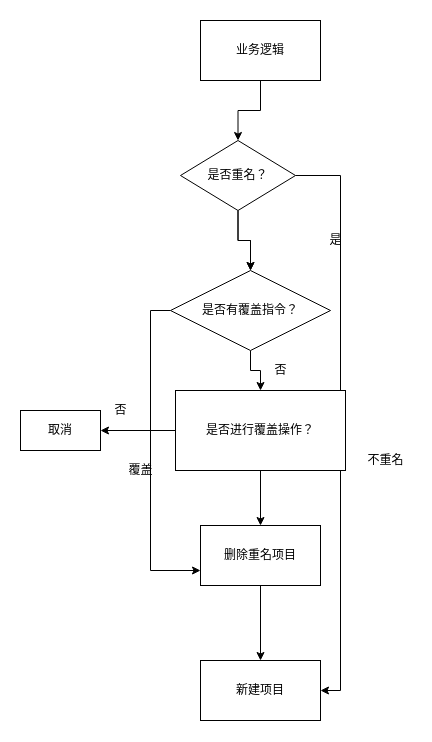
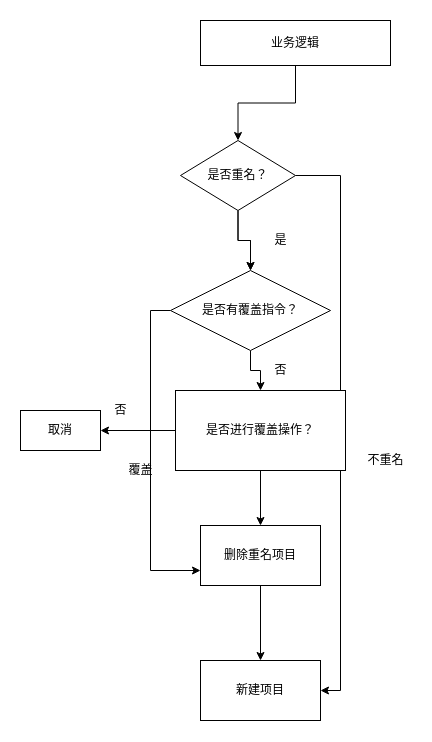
(261, 51) -> (296, 43)
(336, 241) -> (281, 241)
